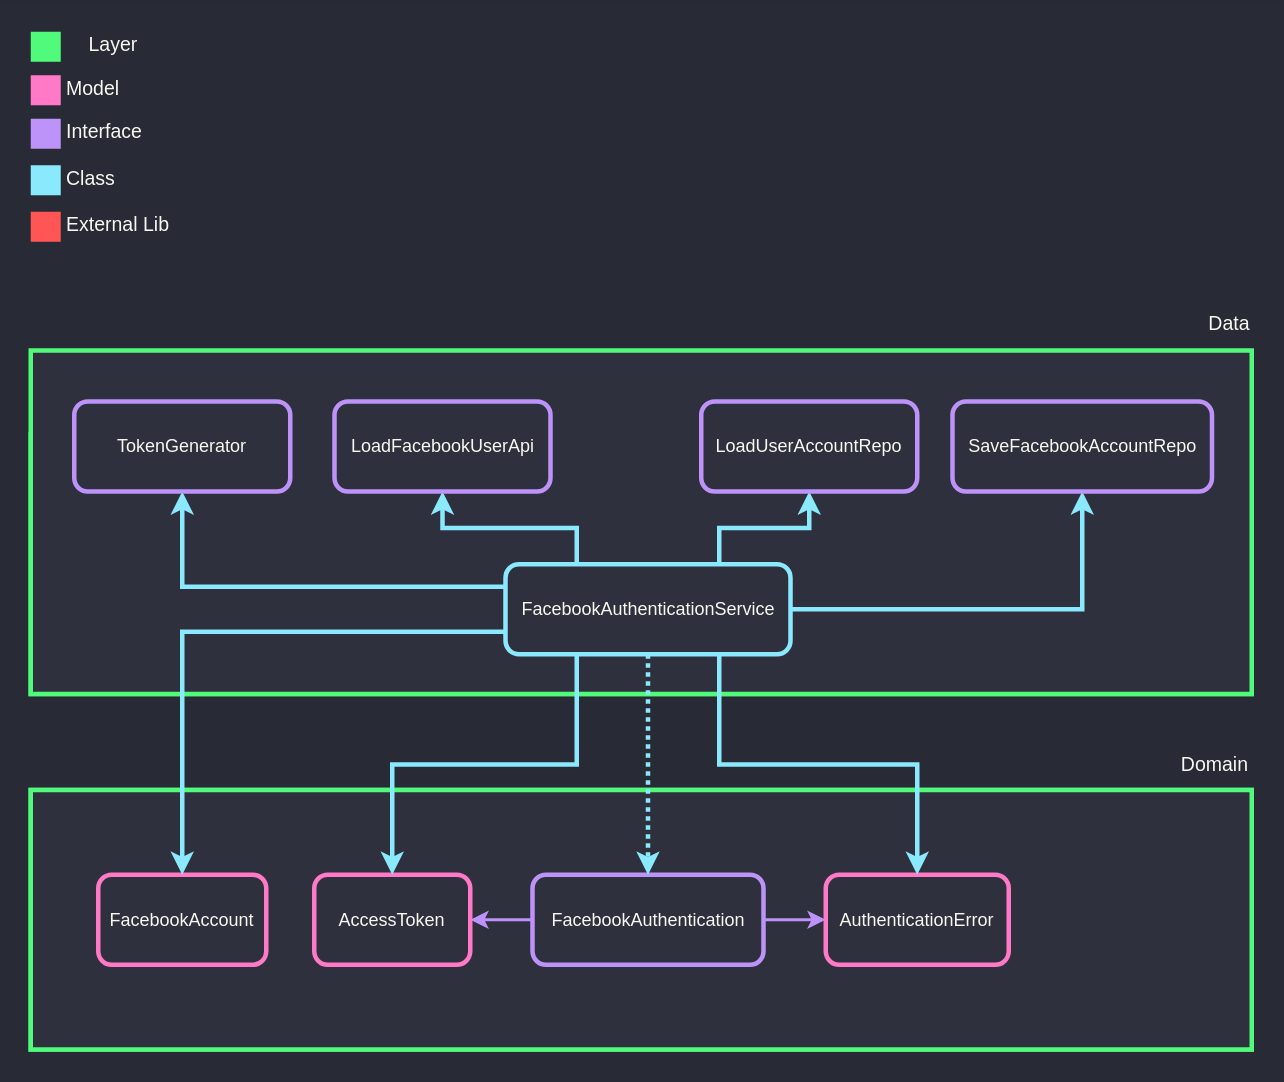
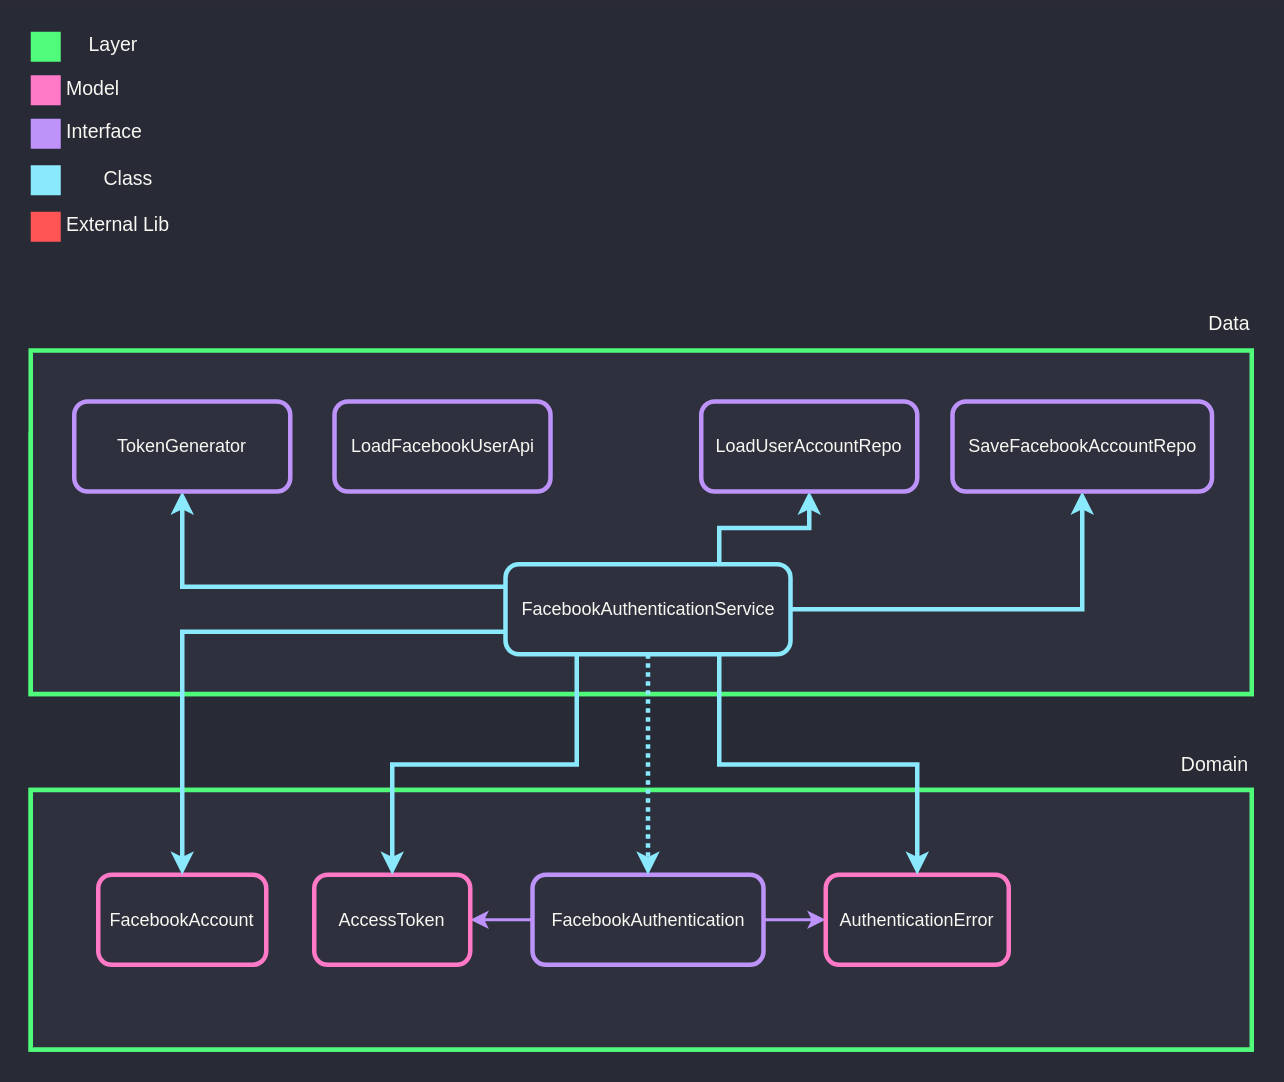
(96, 180) -> (134, 180)
(517, 528) -> none
